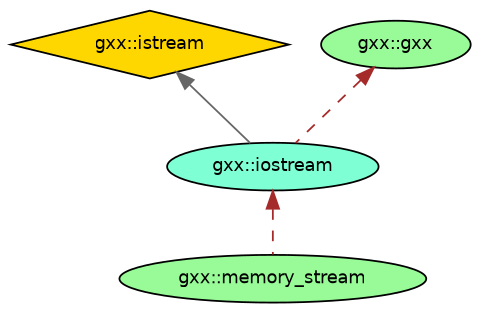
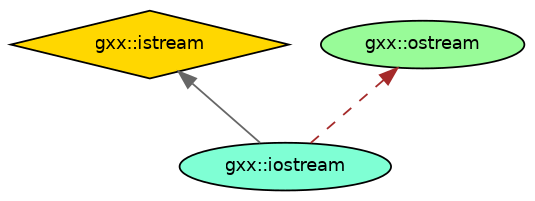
(396, 45) -> (423, 45)
(273, 279) -> none
